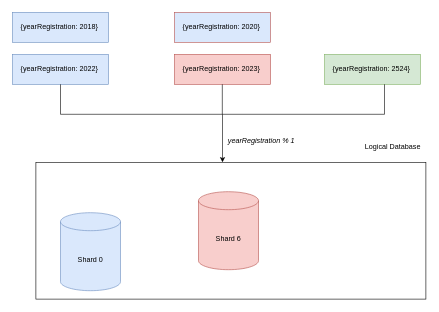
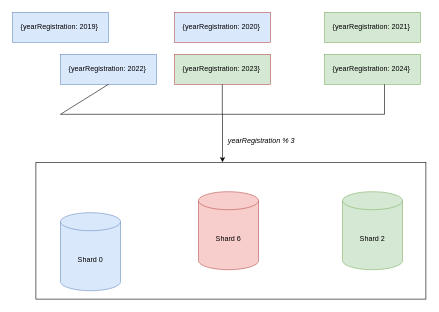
(60, 27) -> (60, 27)
none -> (372, 27)
(60, 69) -> (108, 69)
(222, 69) -> (222, 69)
(372, 69) -> (372, 69)
(261, 141) -> (261, 141)
(393, 147) -> none
none -> (372, 231)
